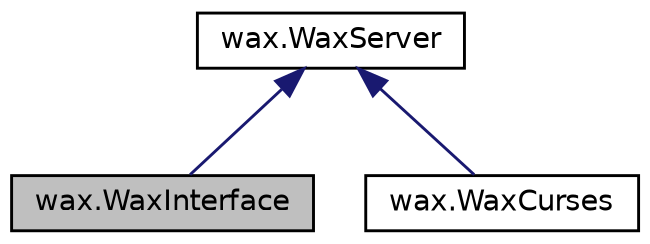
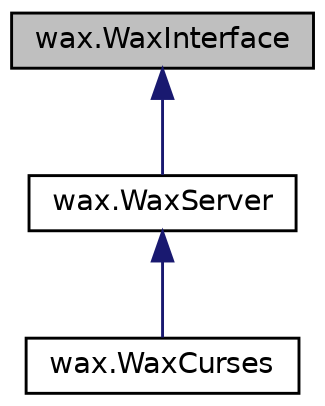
(236, 132) -> (163, 137)
